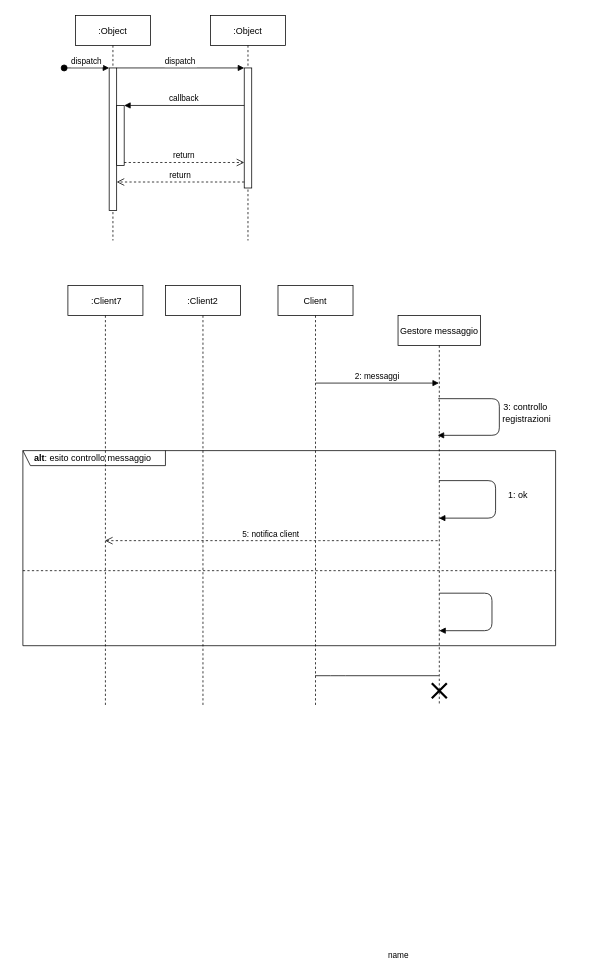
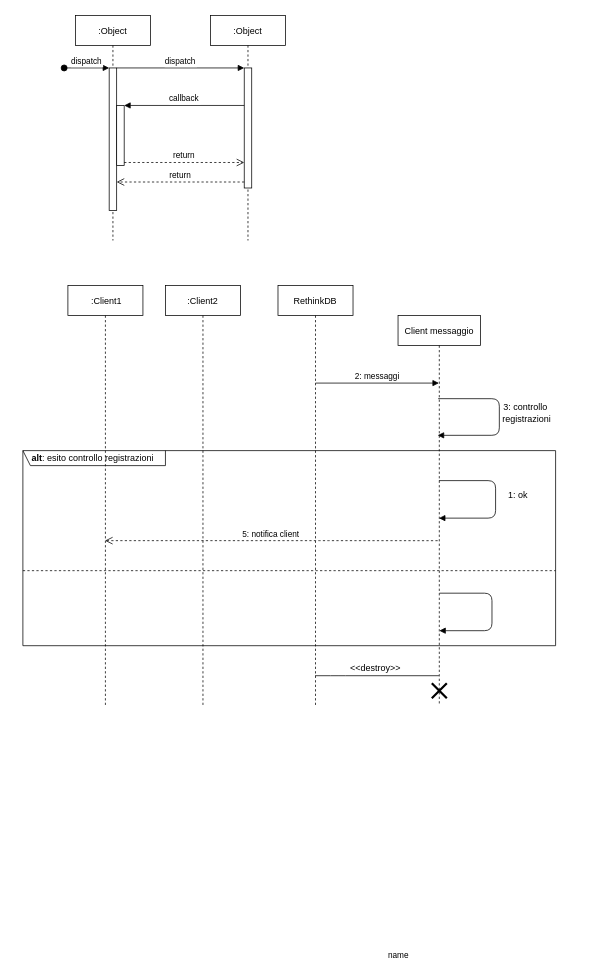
(105, 301) -> (105, 301)
(315, 301) -> (315, 301)
(439, 331) -> (439, 331)
(94, 458) -> (94, 458)
none -> (375, 668)
